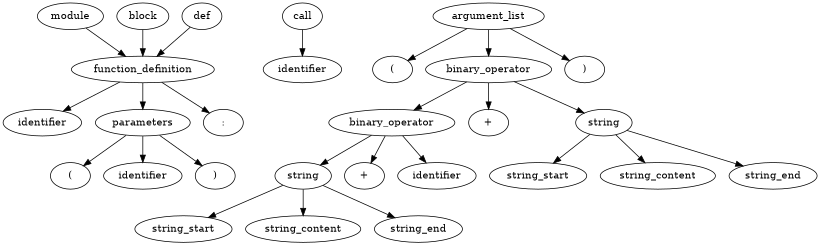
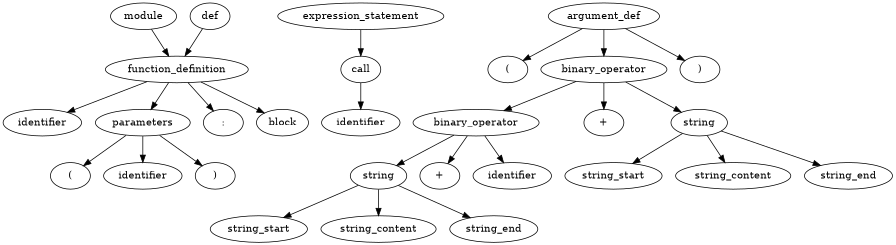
none -> (361, 16)
(489, 16) -> (604, 16)
(143, 39) -> (229, 96)
